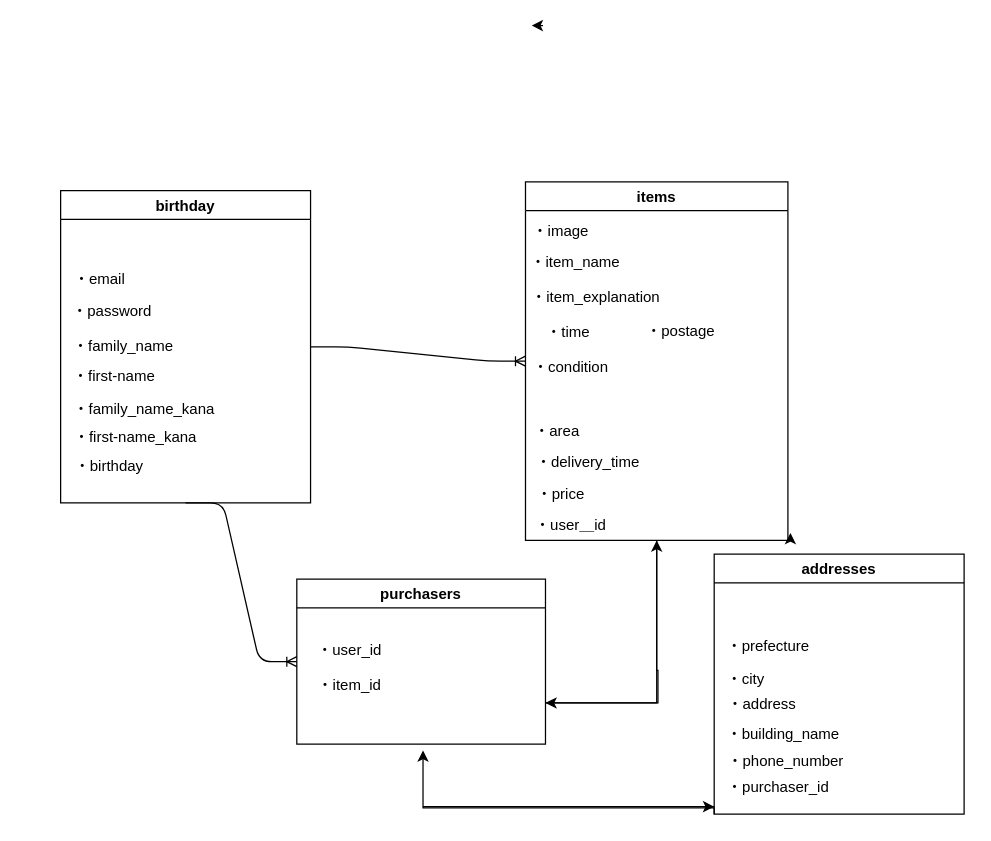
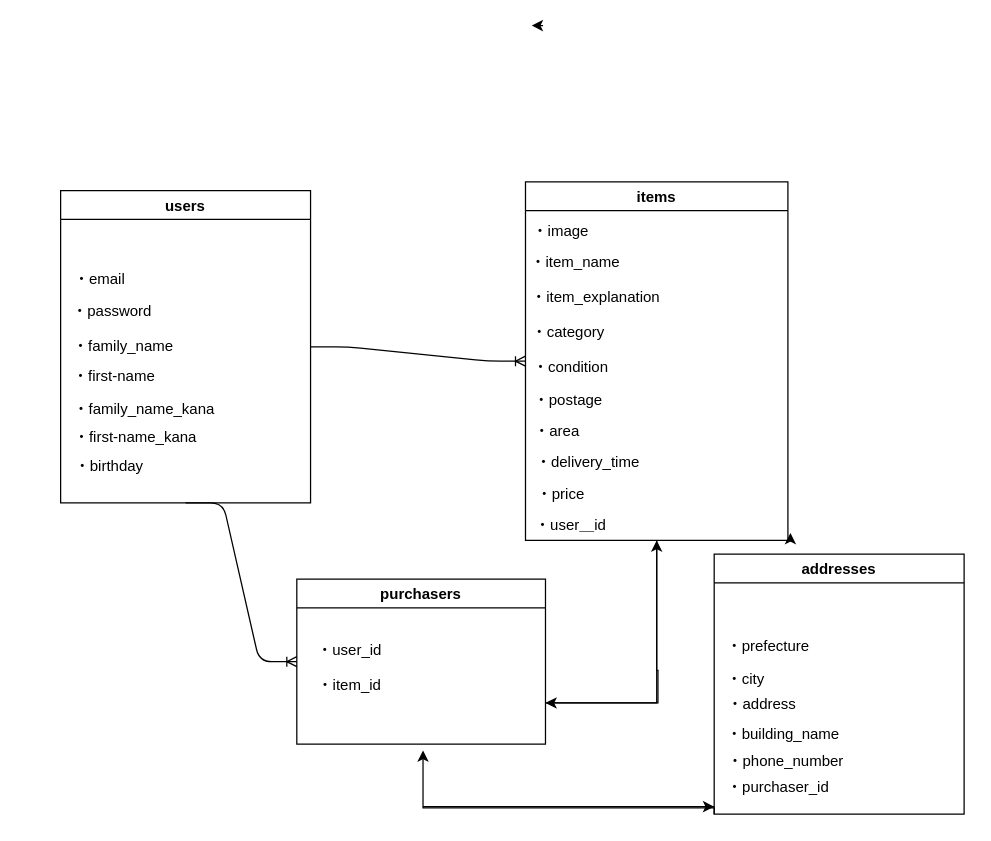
(185, 206) -> (185, 206)
(681, 332) -> (568, 401)
(569, 333) -> (569, 333)
